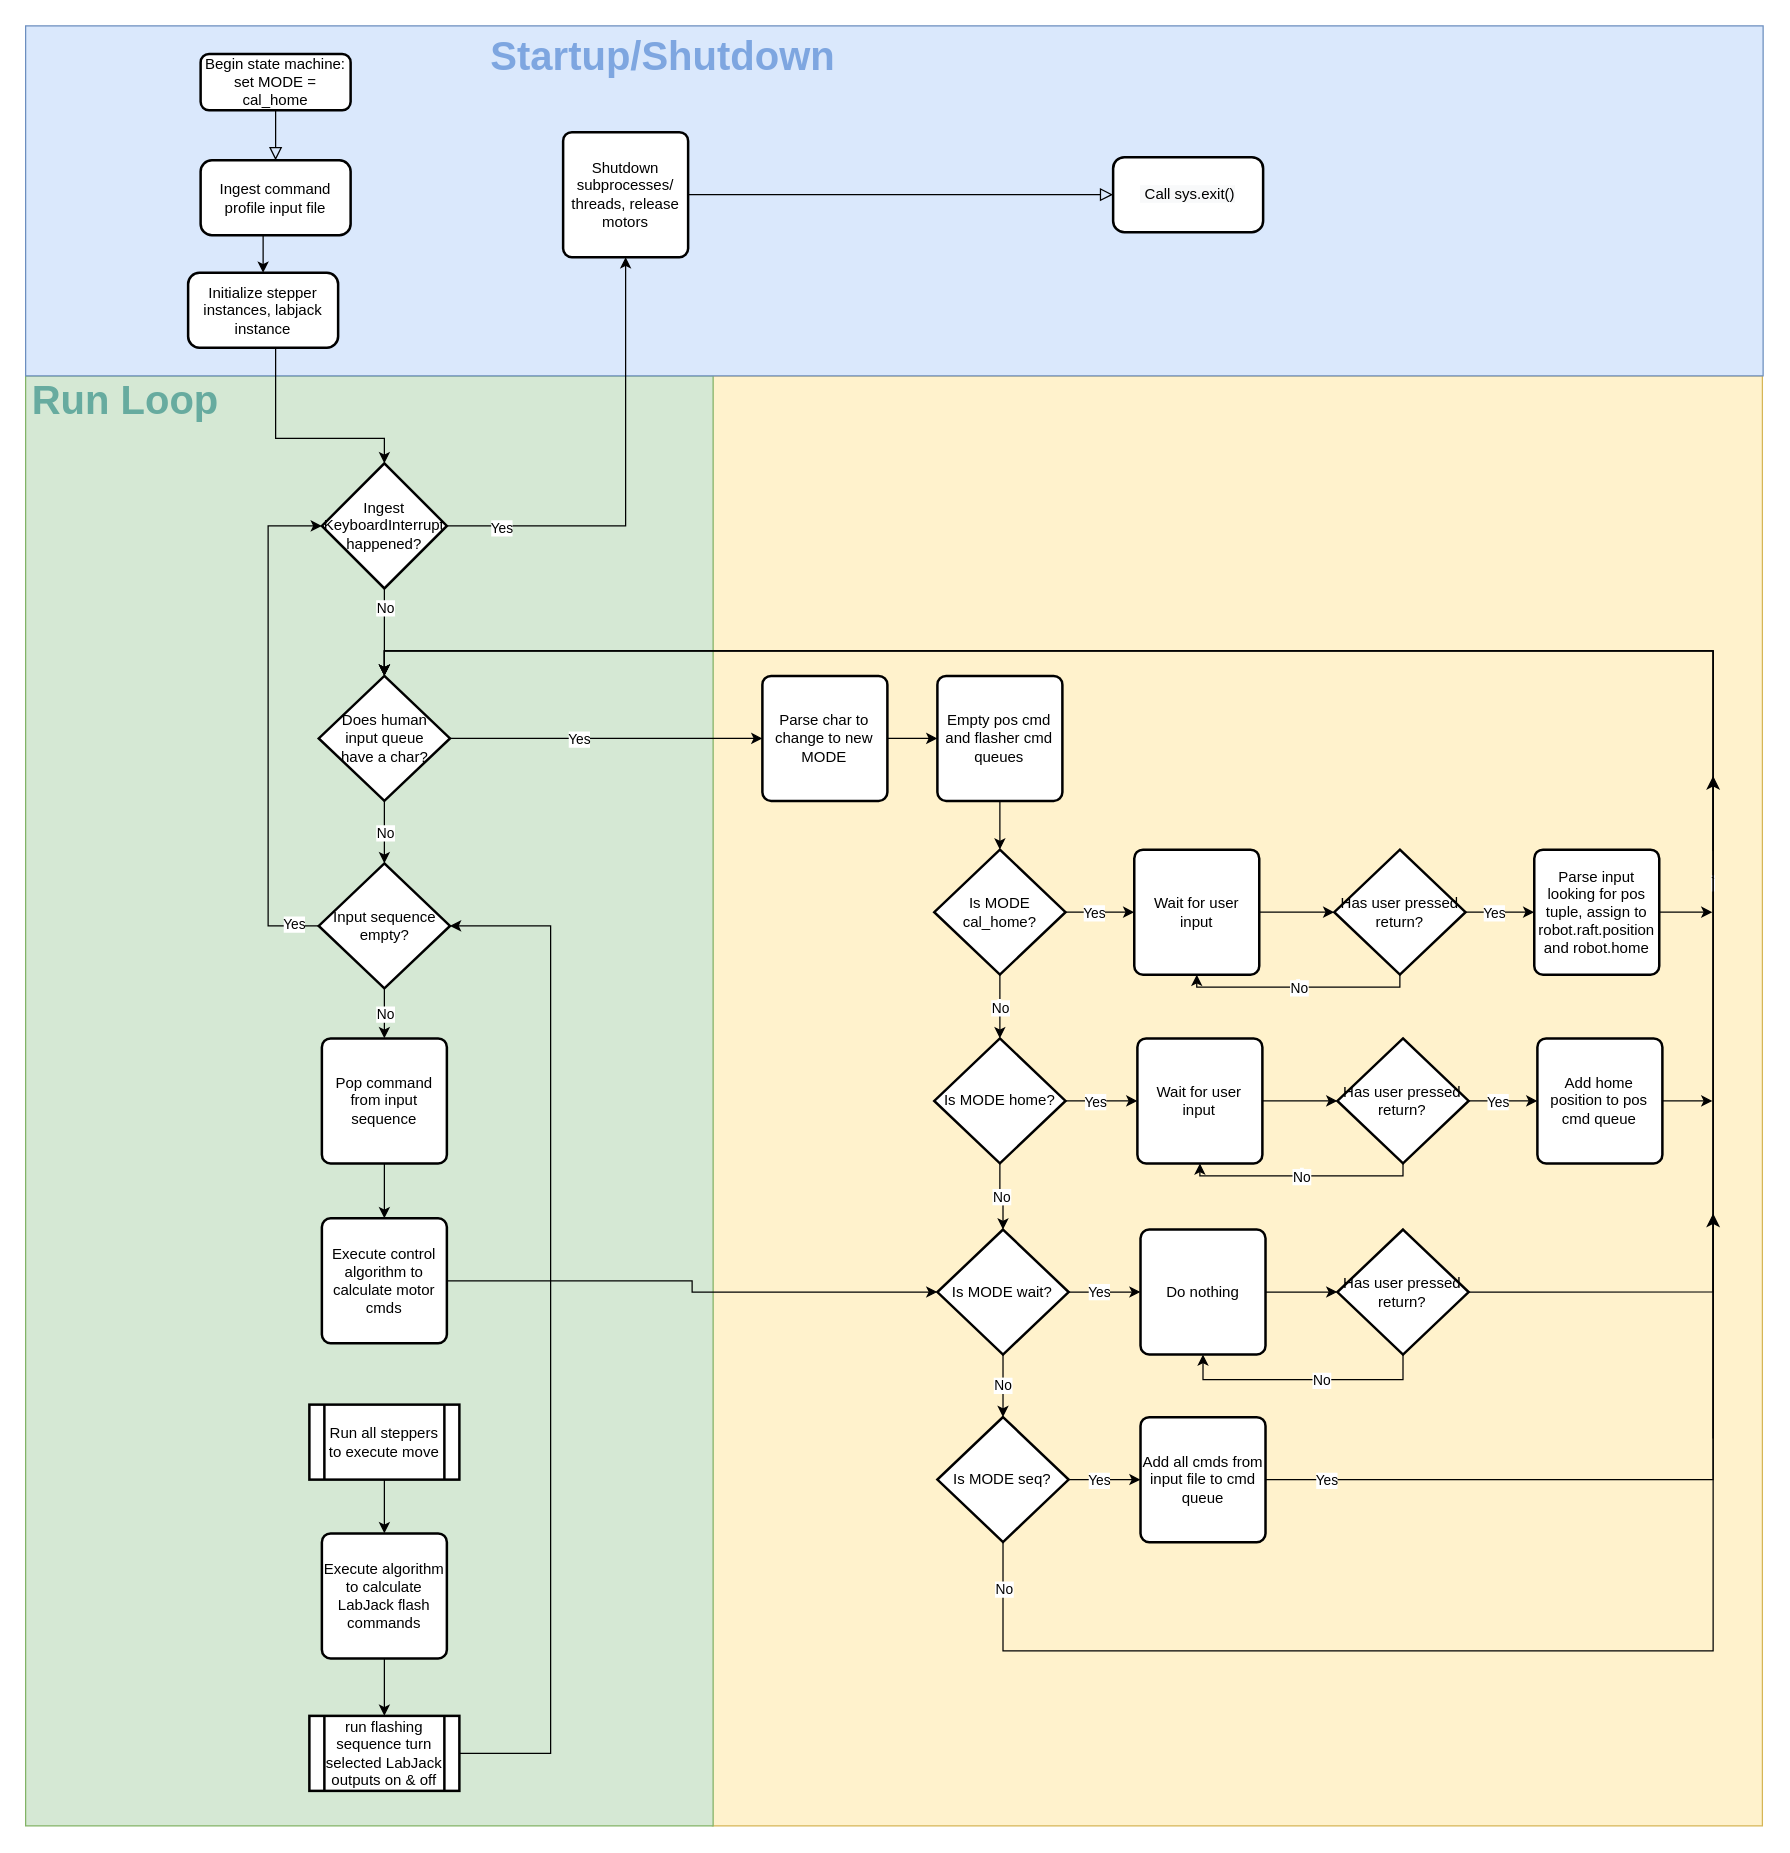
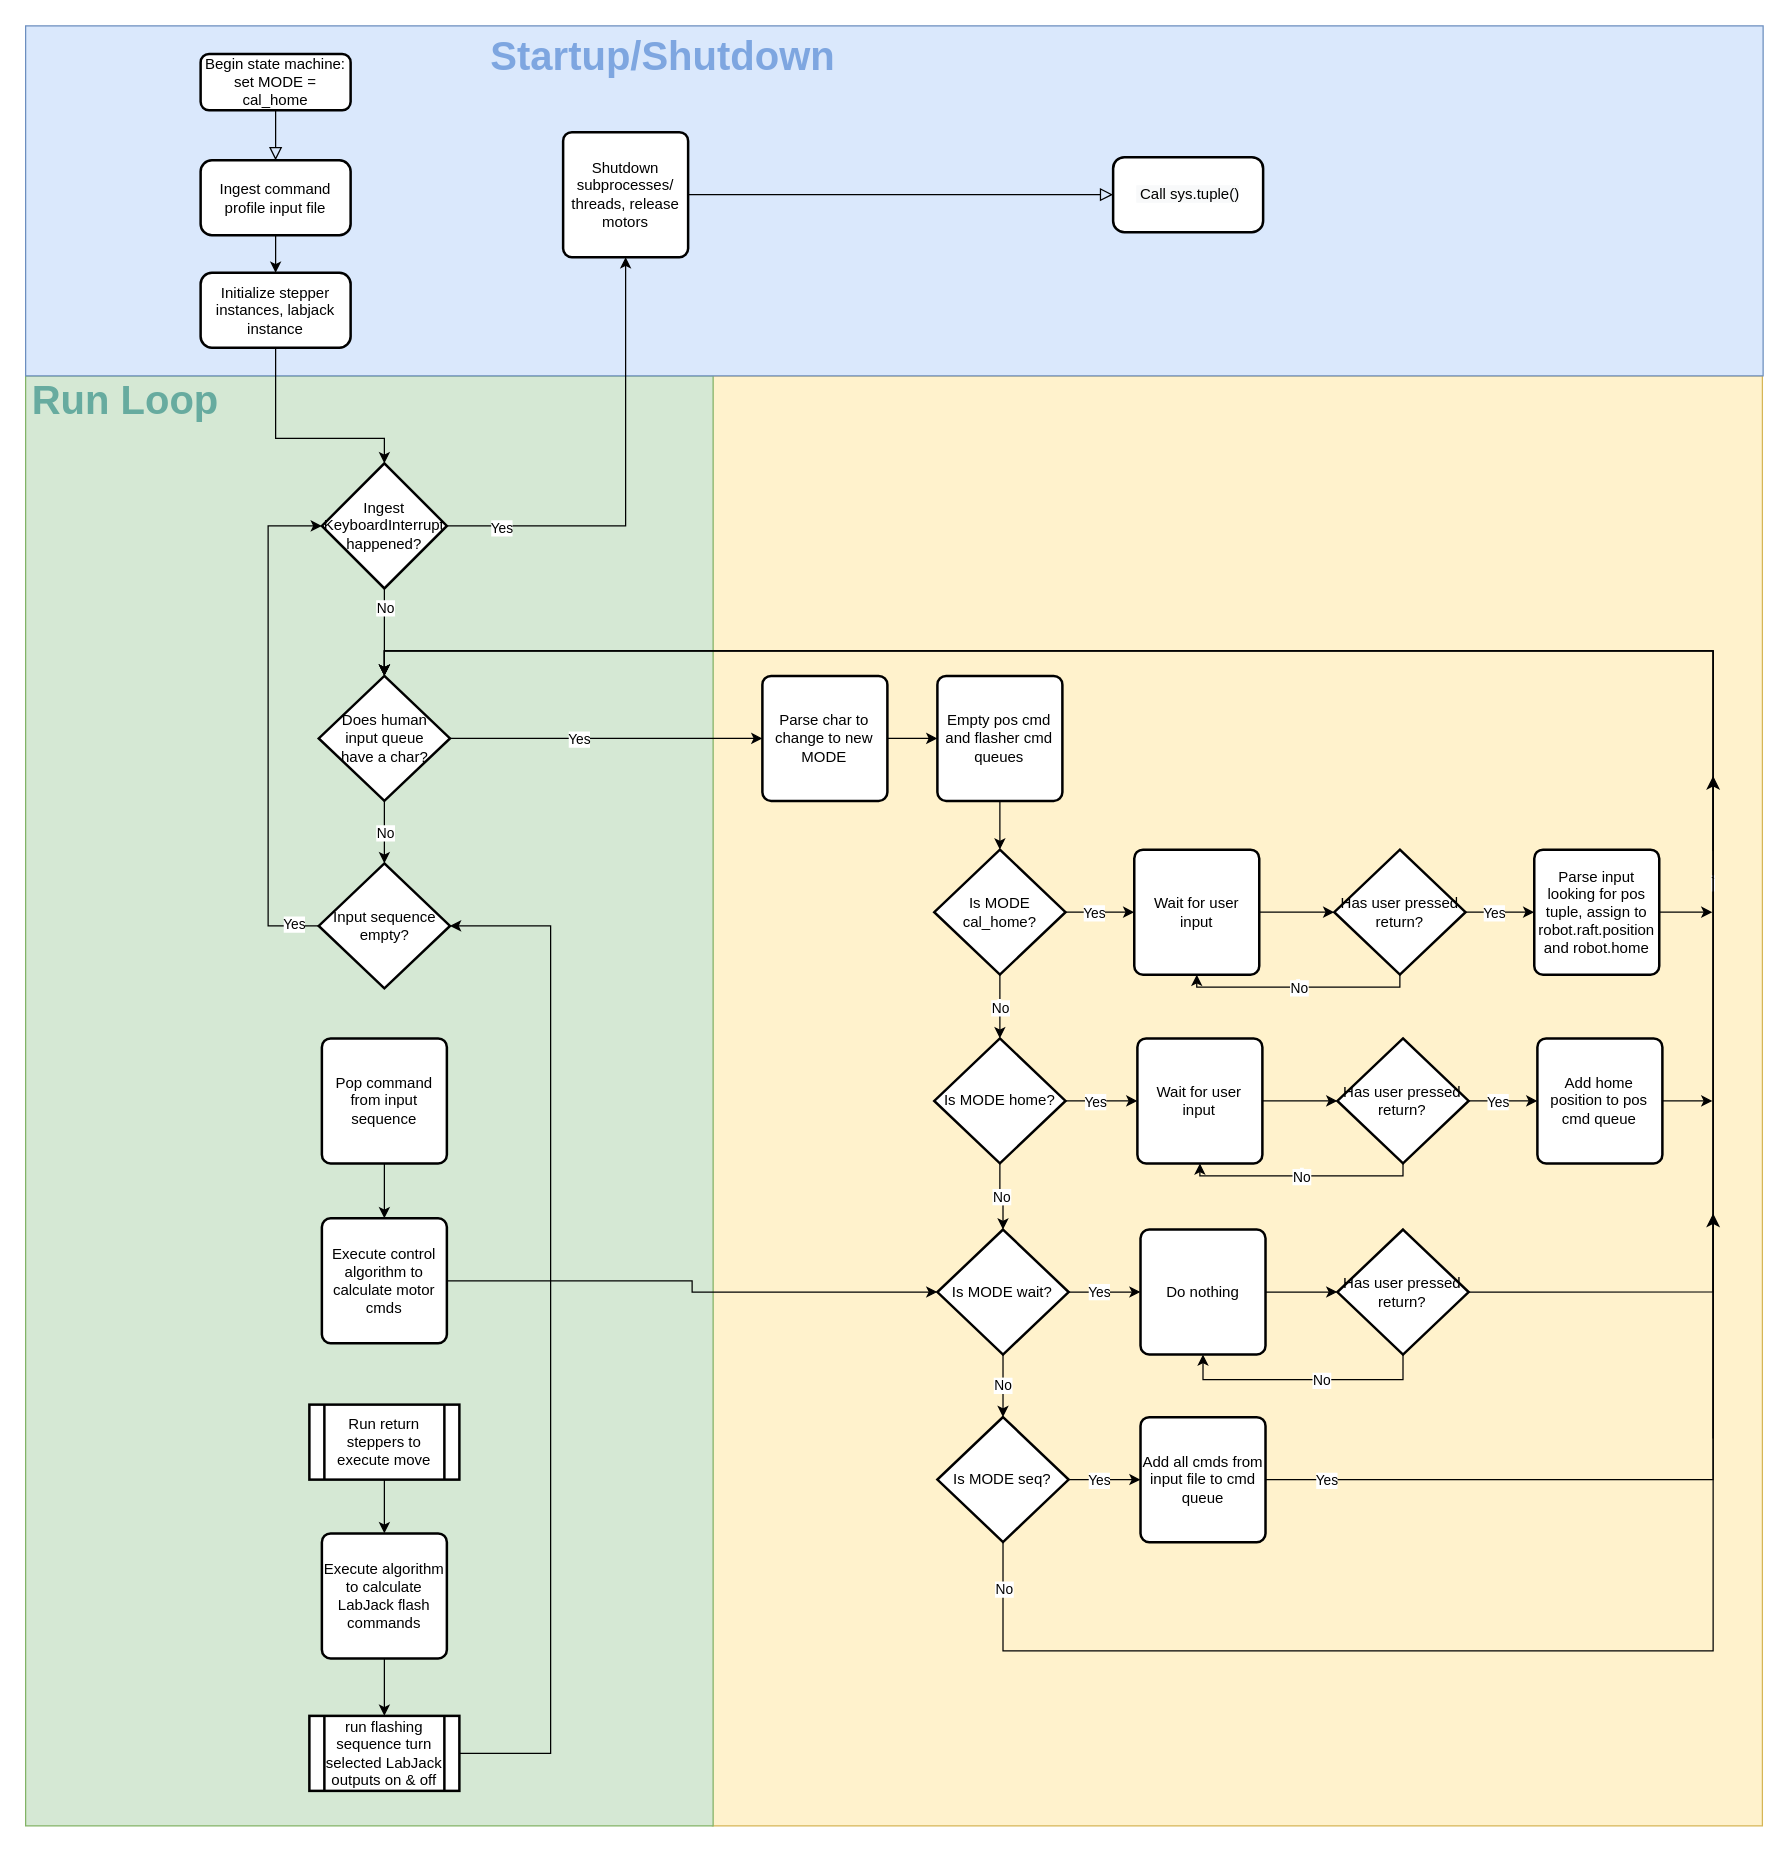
(1188, 194) -> (1188, 194)
(263, 310) -> (276, 310)
(384, 1008) -> none
(384, 1442) -> (384, 1442)
